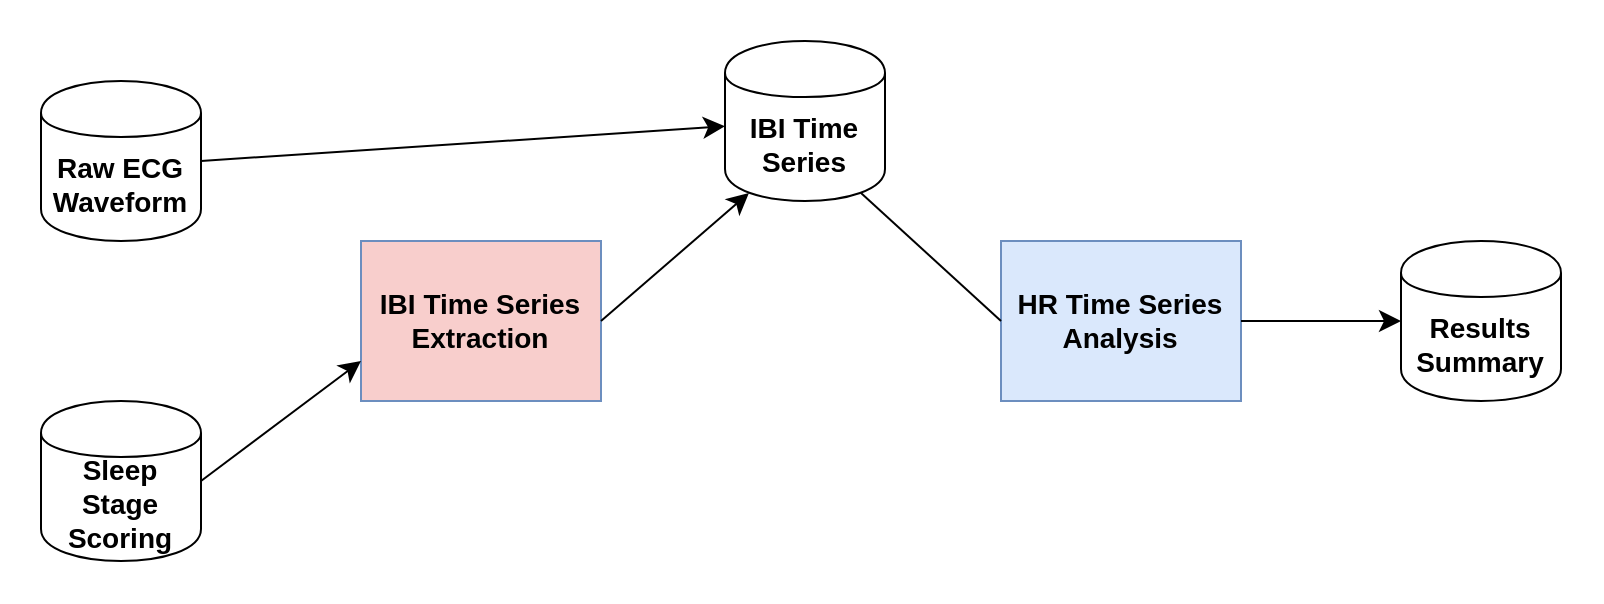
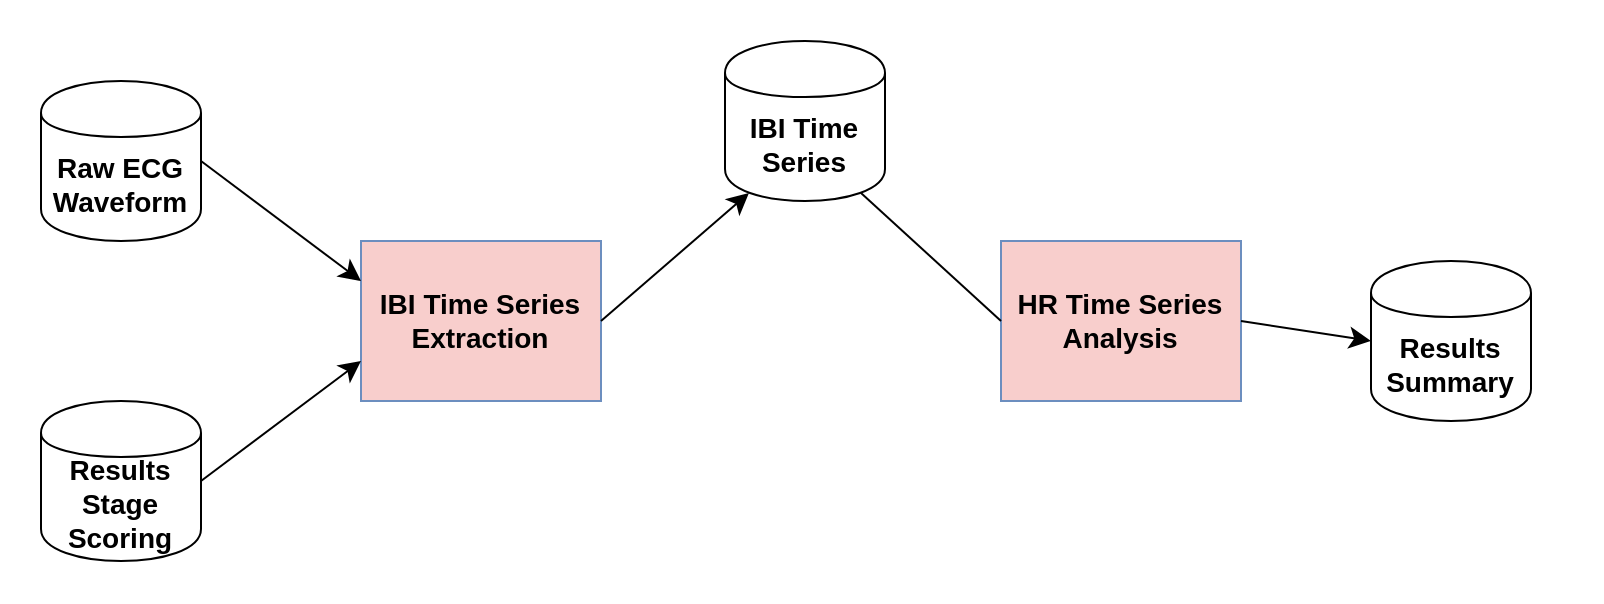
(455, 144) -> (275, 216)
(1121, 321) -> (1121, 321)
(1481, 321) -> (1451, 341)
(121, 505) -> (121, 505)
